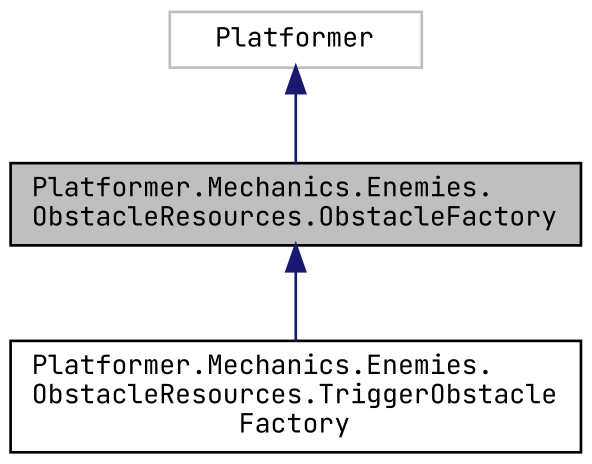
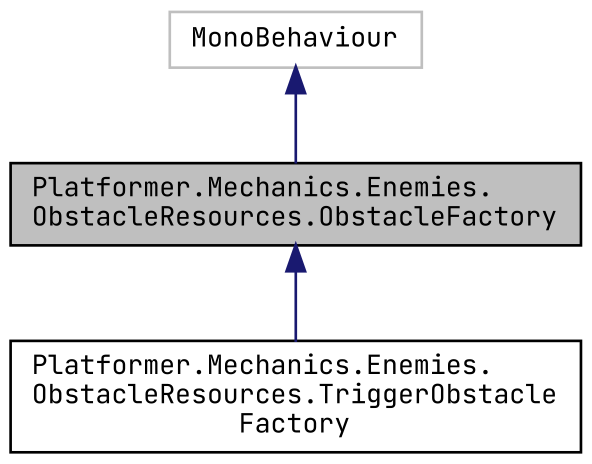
(296, 40) -> (296, 40)
